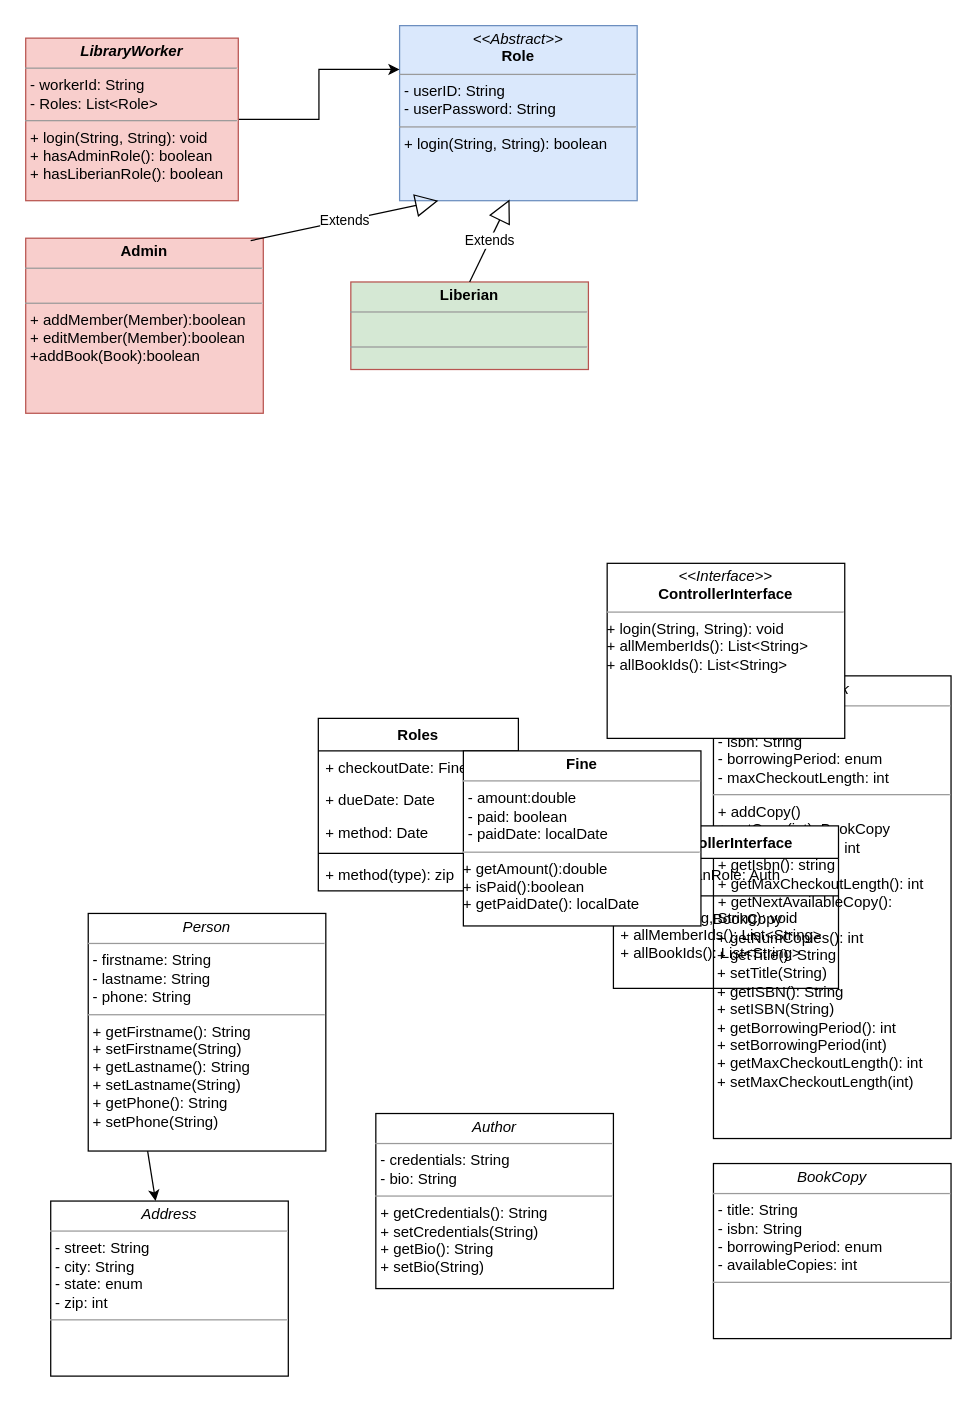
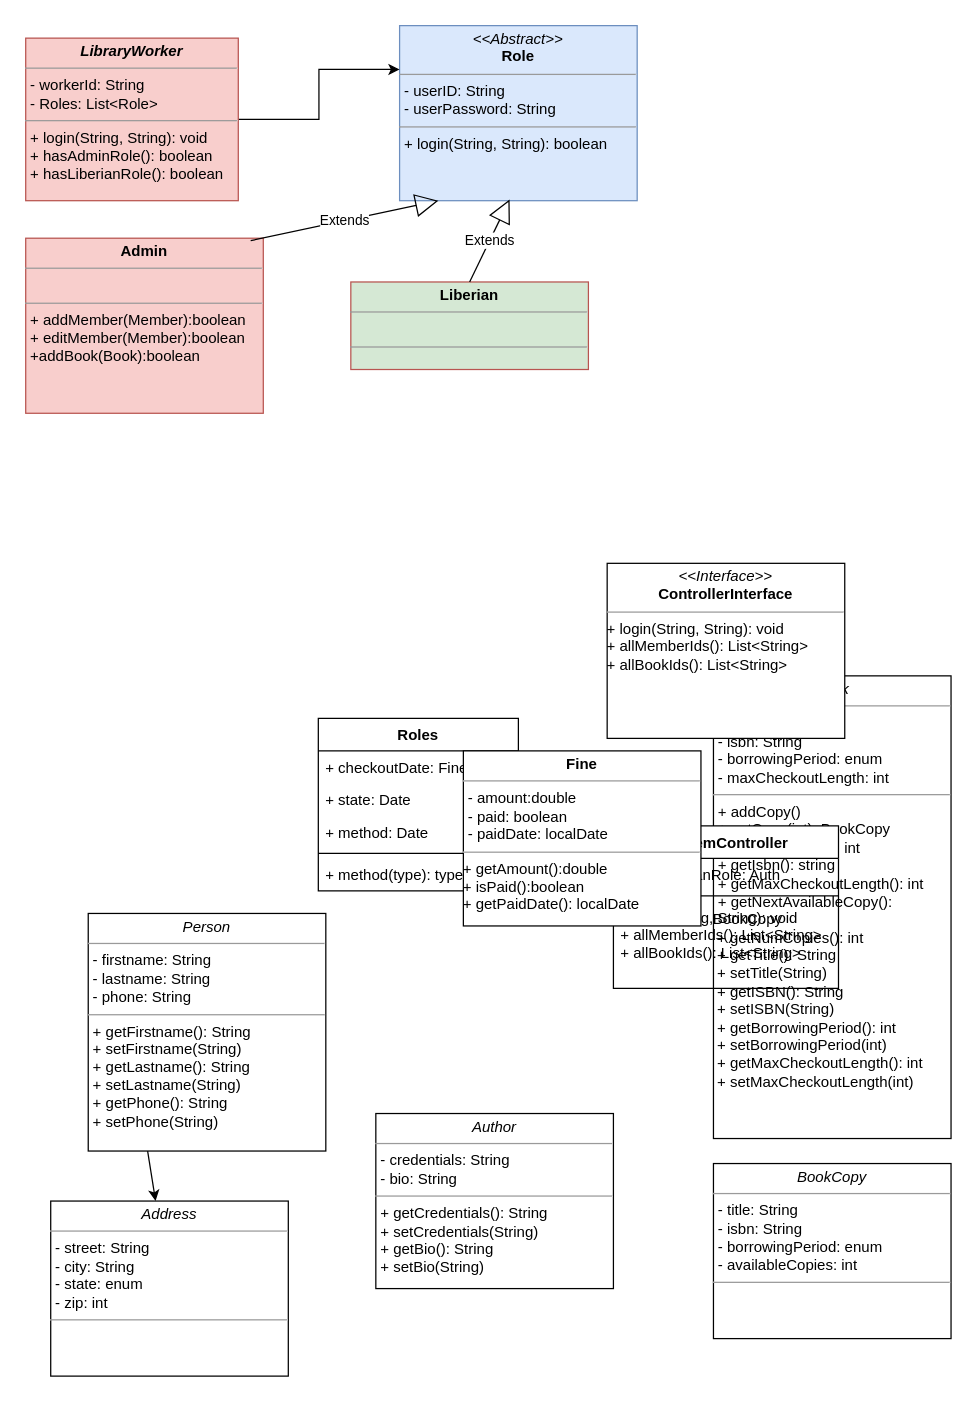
(382, 800) -> (374, 800)
(725, 843) -> (725, 843)
(397, 875) -> (403, 875)
